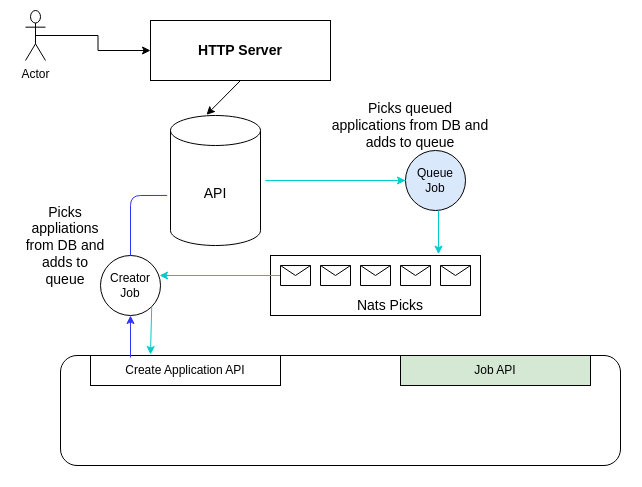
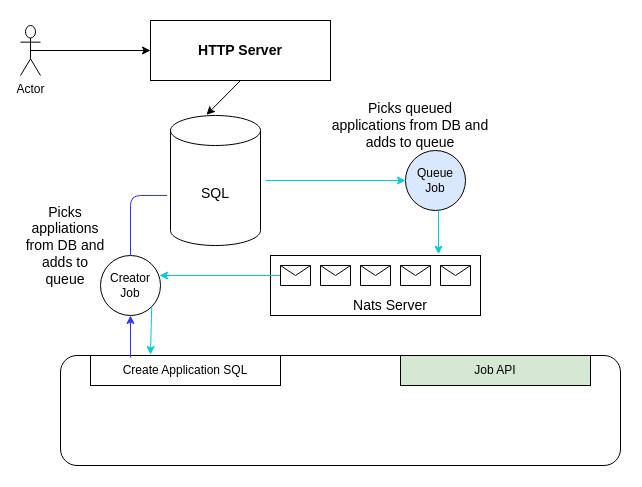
(36, 36) -> (31, 51)
(216, 194) -> (216, 194)
(391, 306) -> (391, 306)
(186, 371) -> (186, 371)
